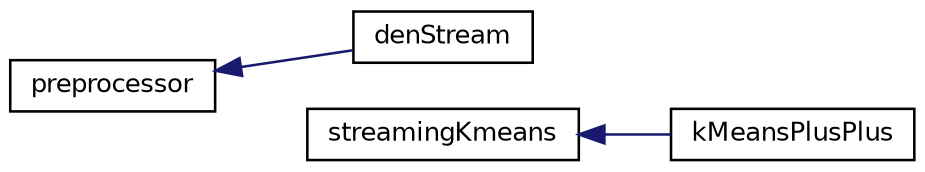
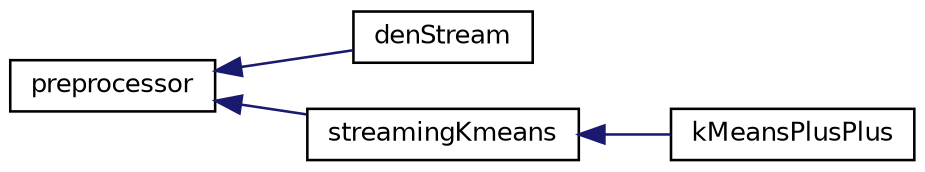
none -> (274, 110)
